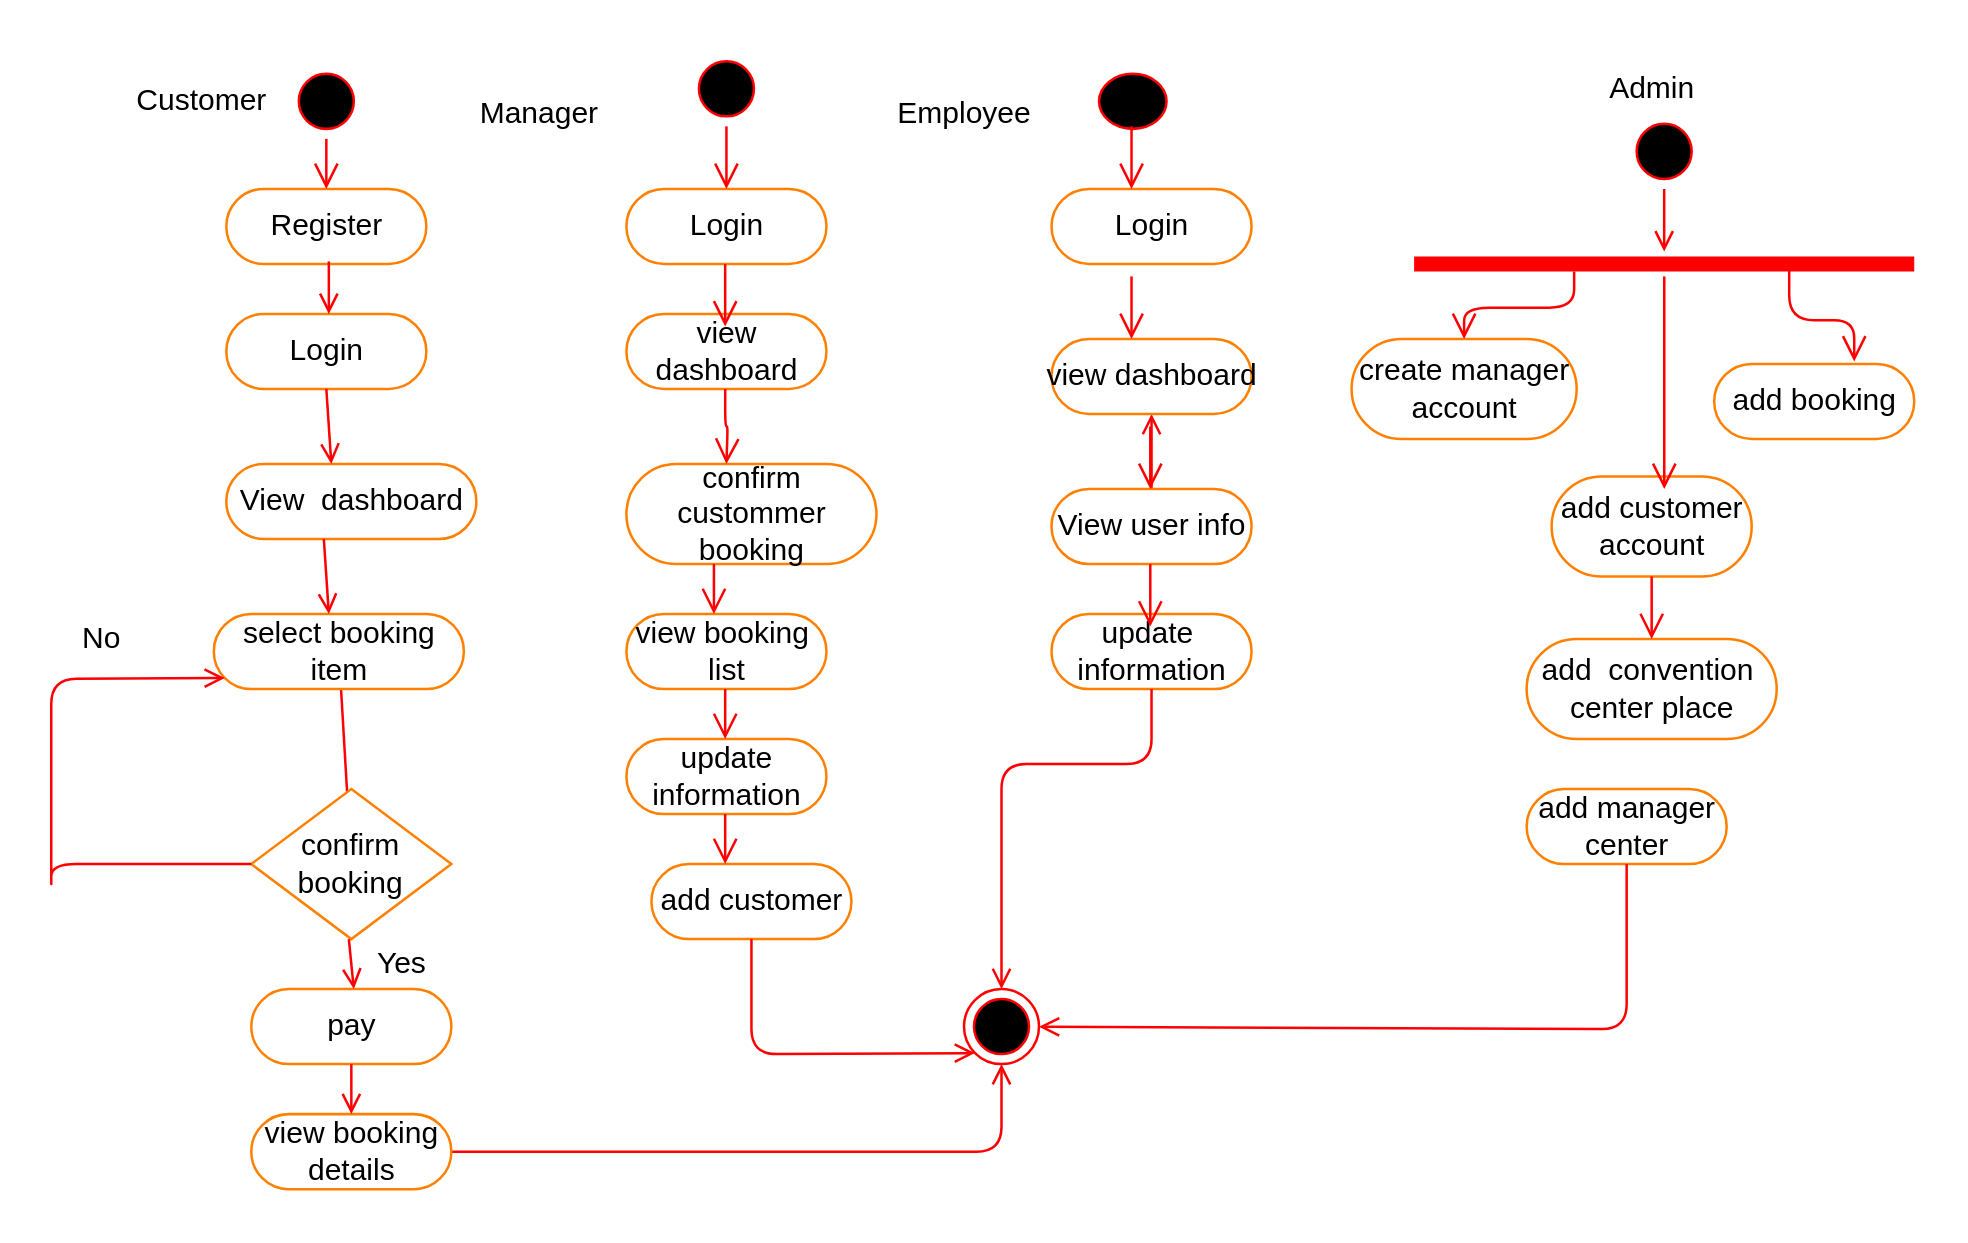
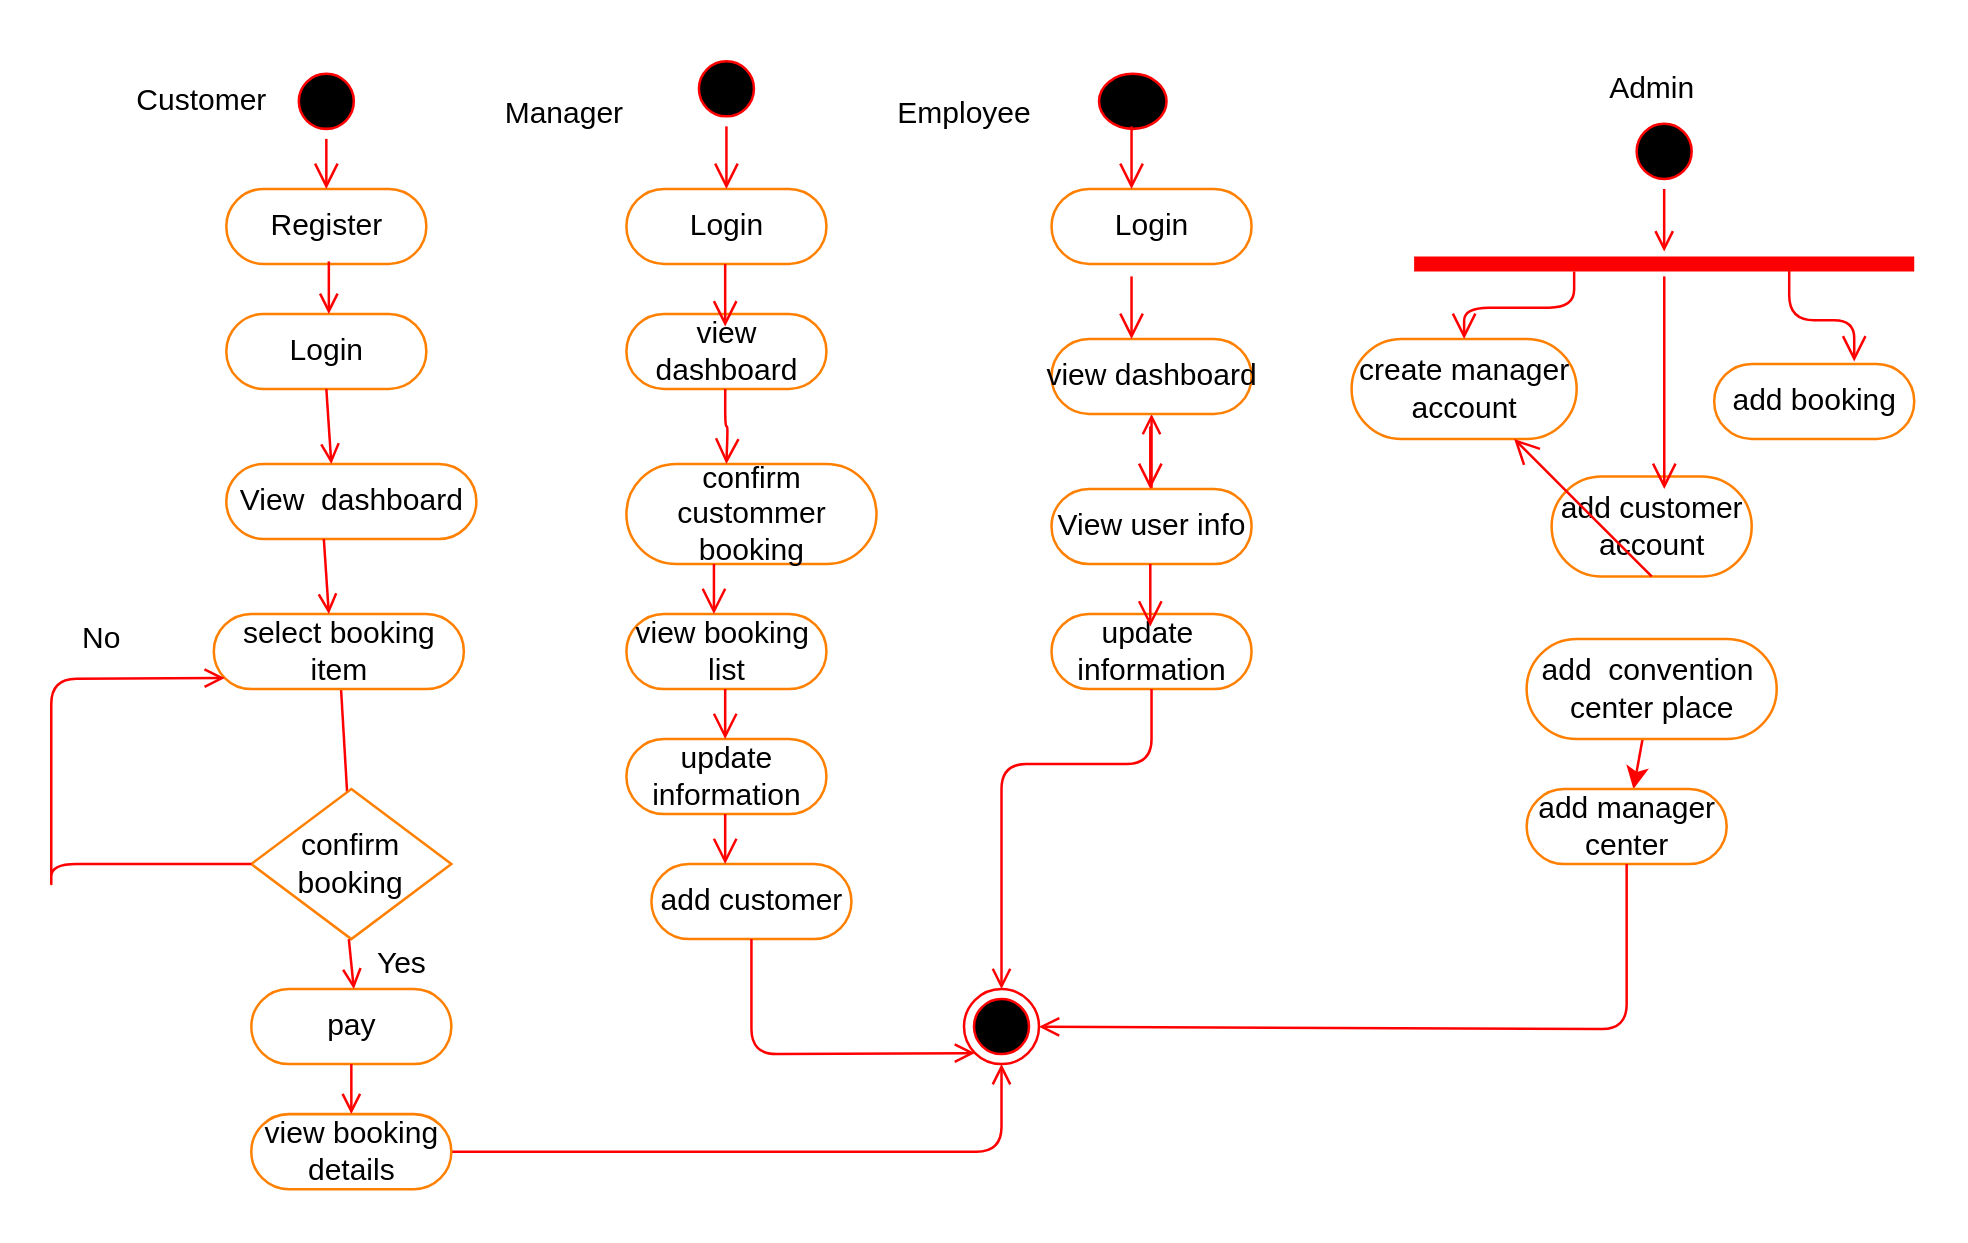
(539, 114) -> (564, 114)
(1651, 605) -> (1584, 509)
none -> (1639, 756)
